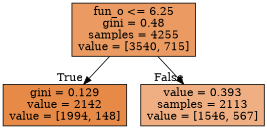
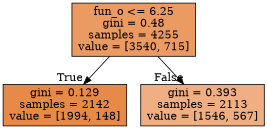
(65, 105) -> (65, 105)
(203, 105) -> (203, 105)
